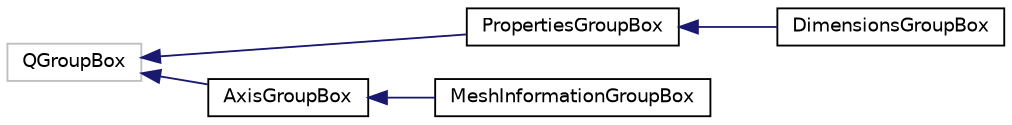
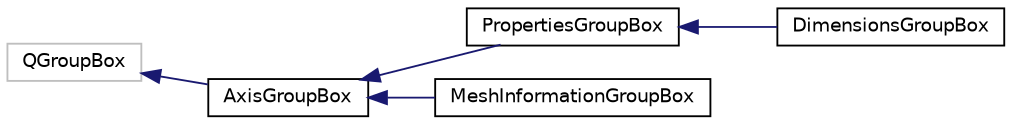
(314, 45) -> (440, 60)
